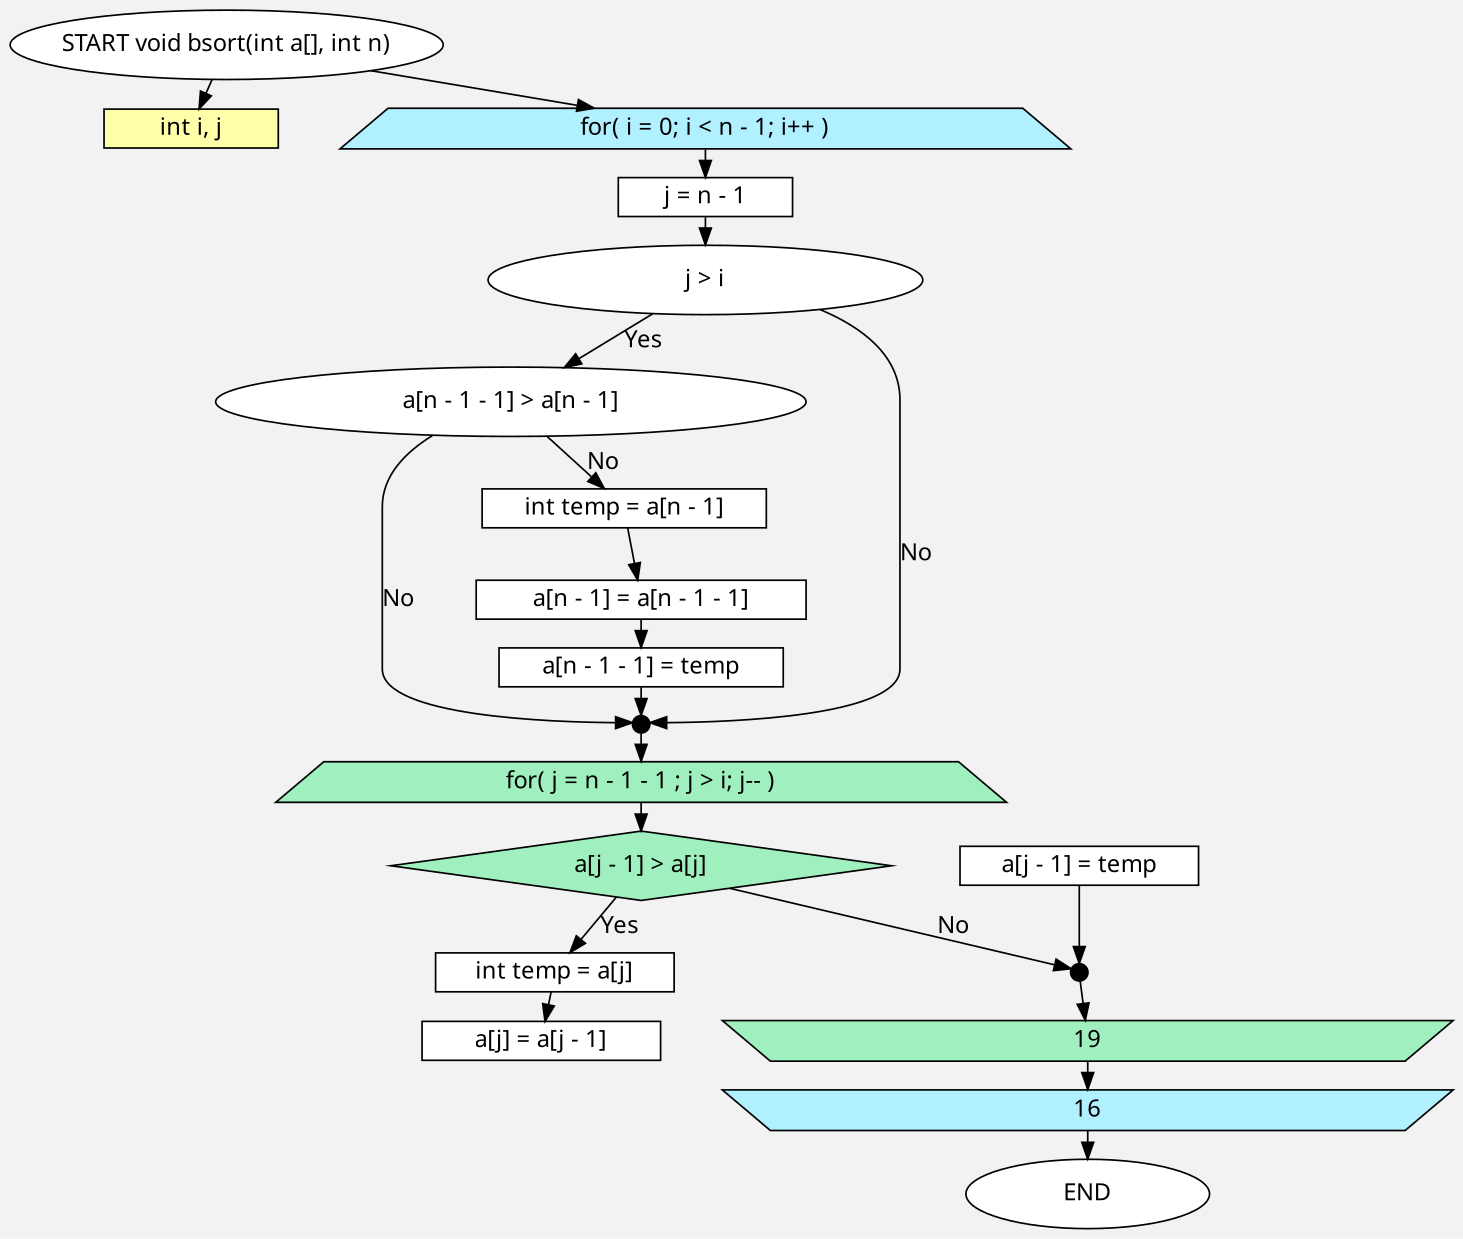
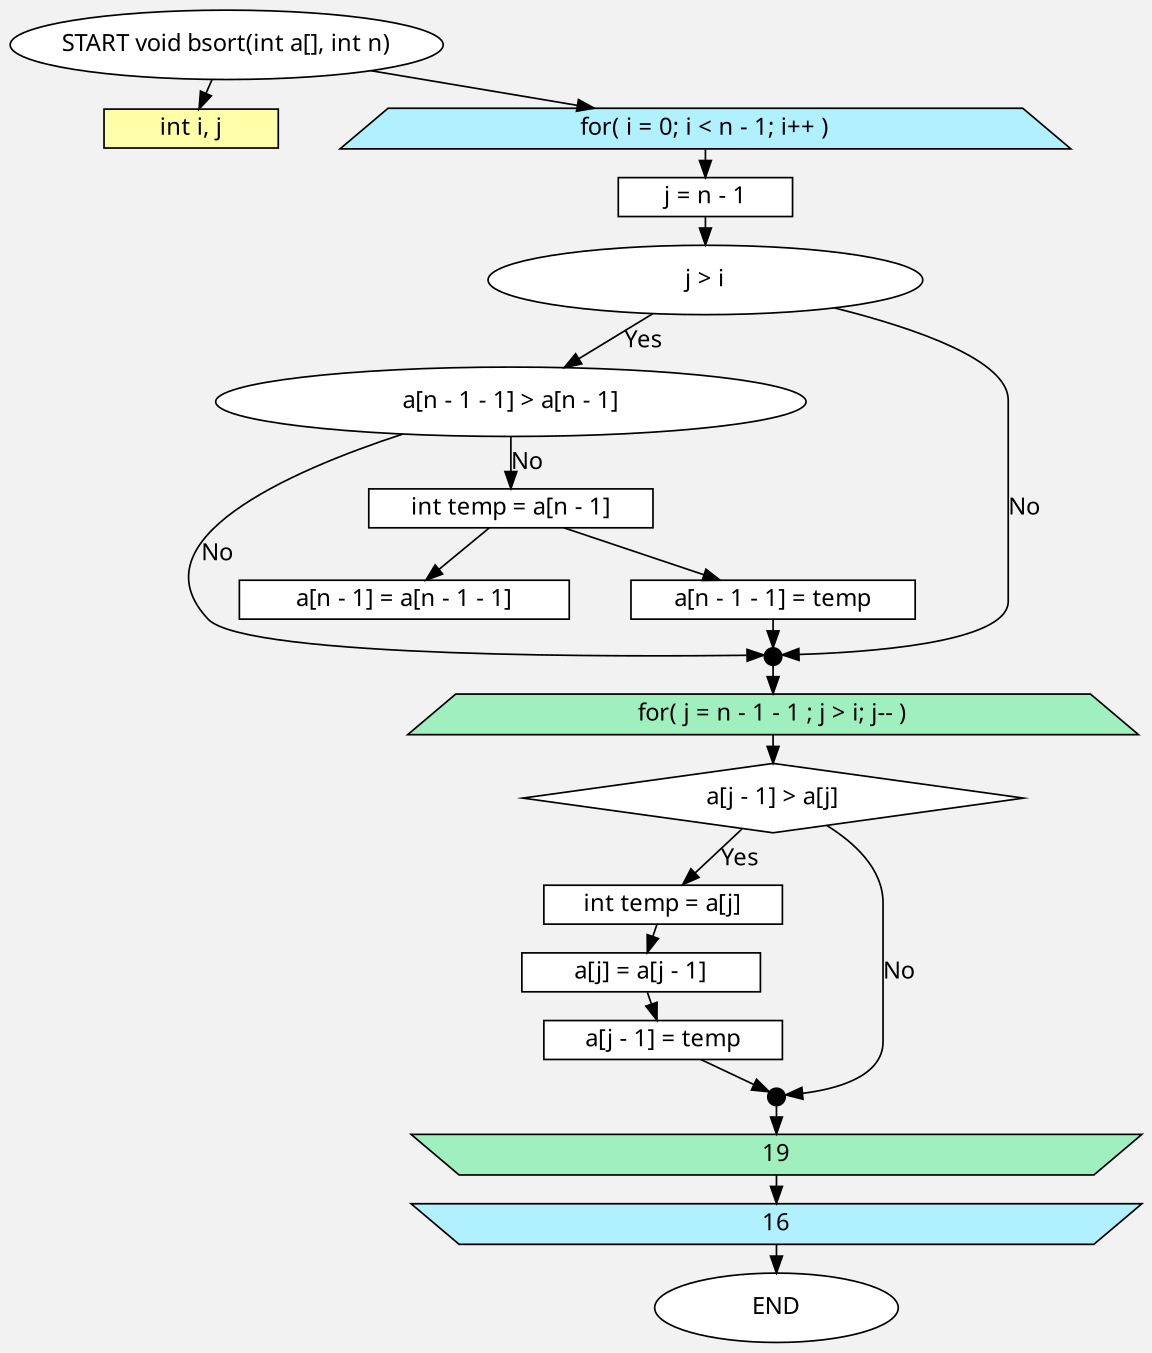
(641, 625) -> (634, 551)
(641, 866) -> (773, 798)
none -> (649, 998)
